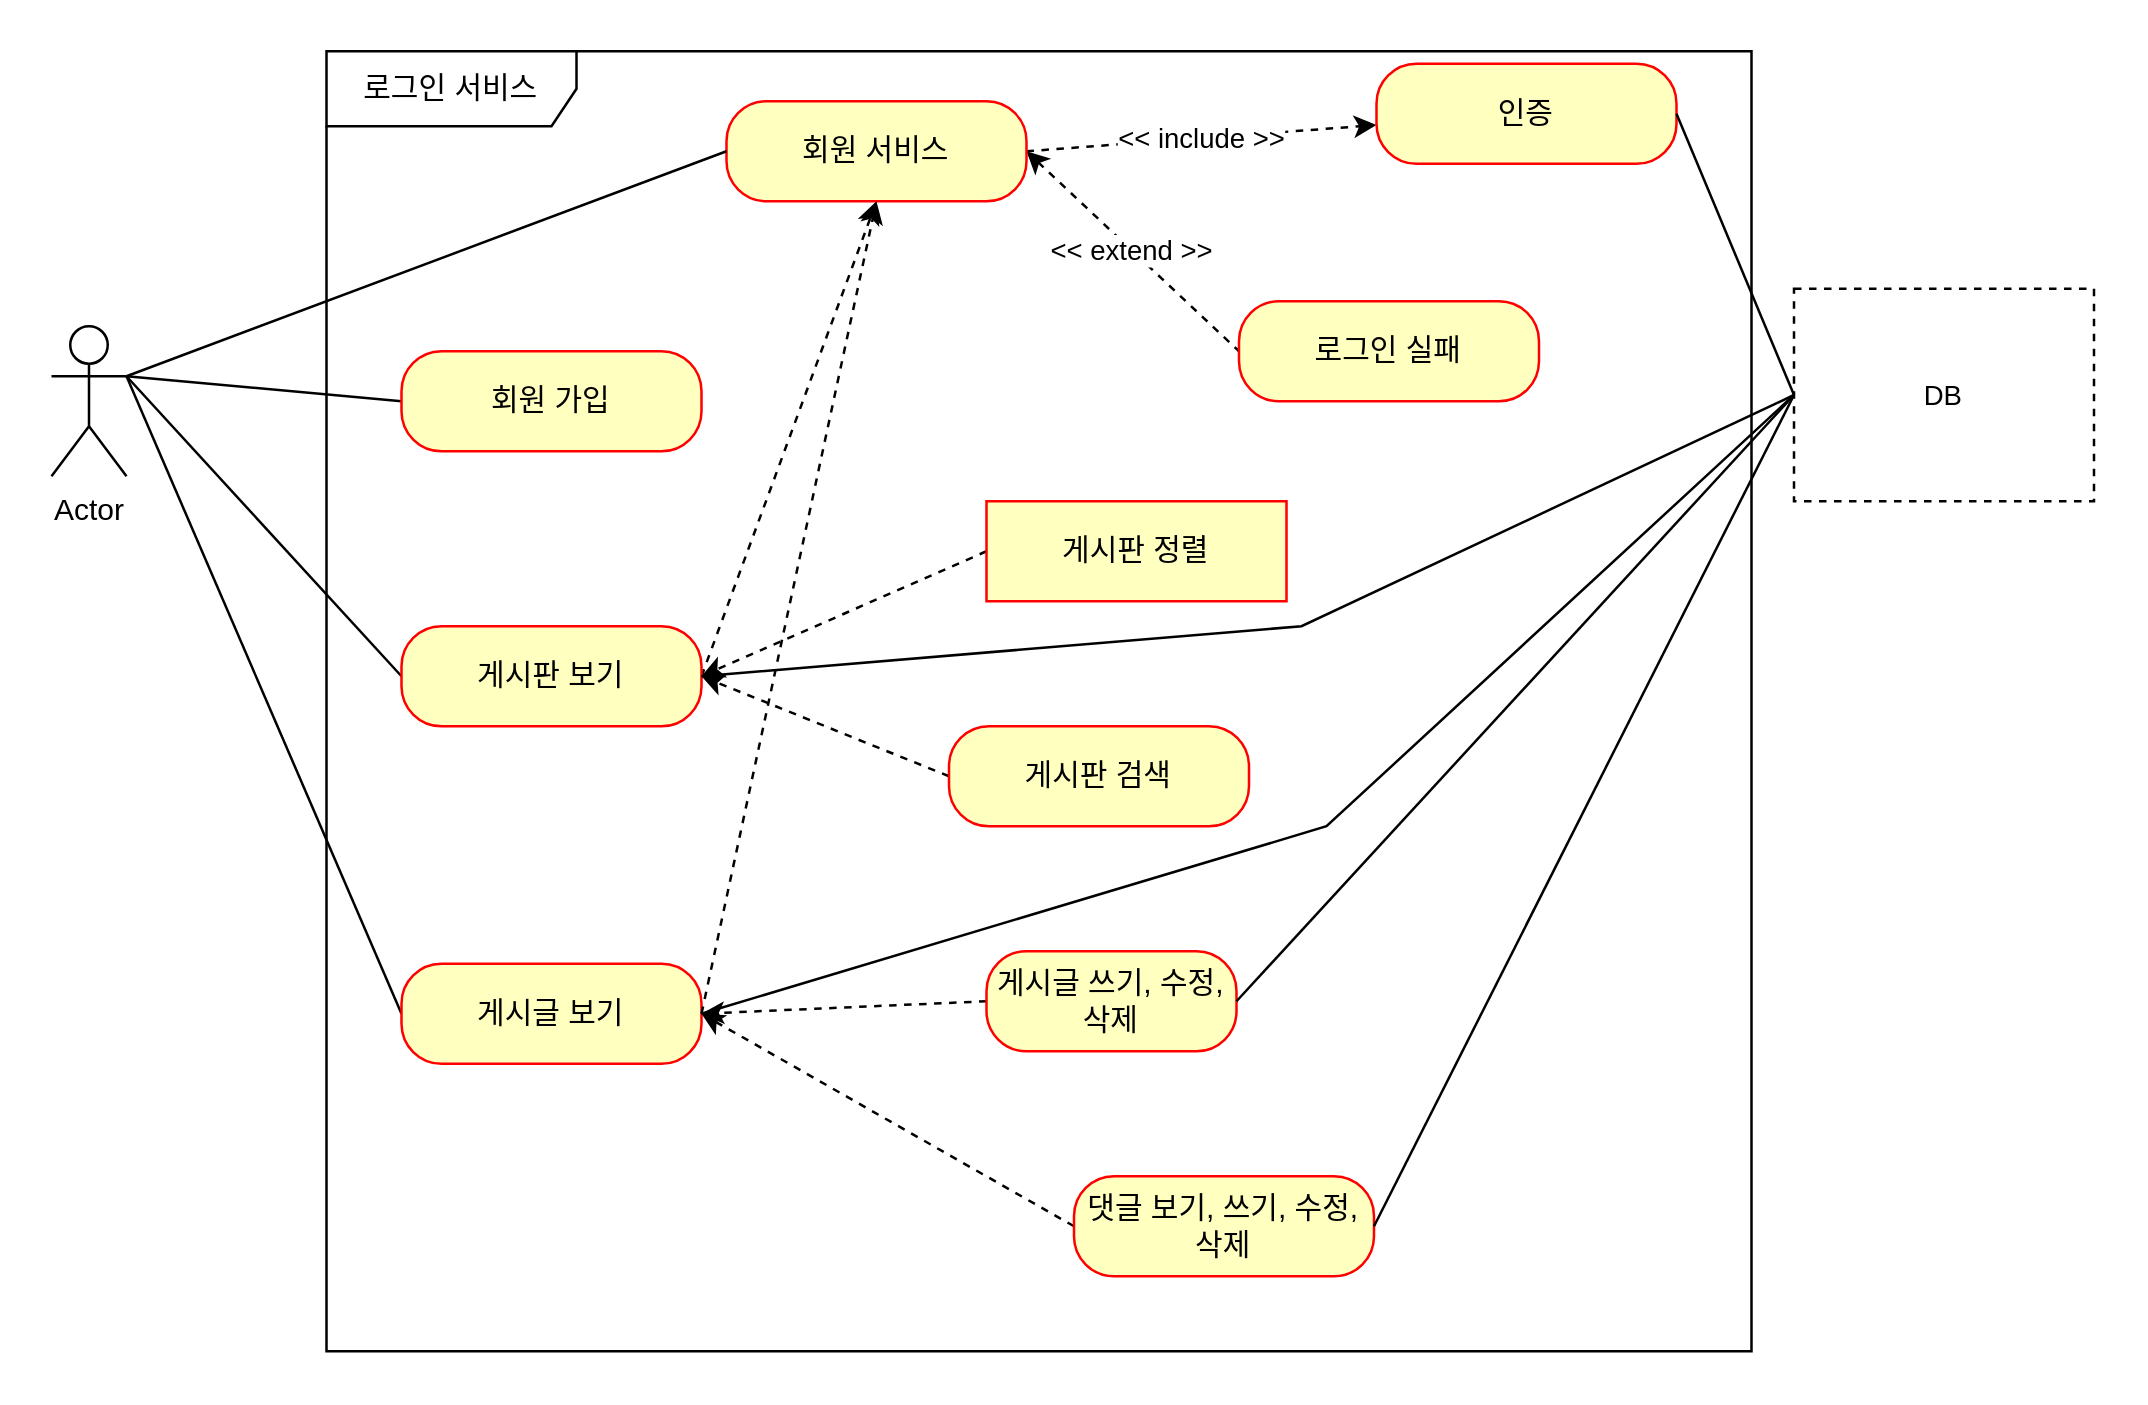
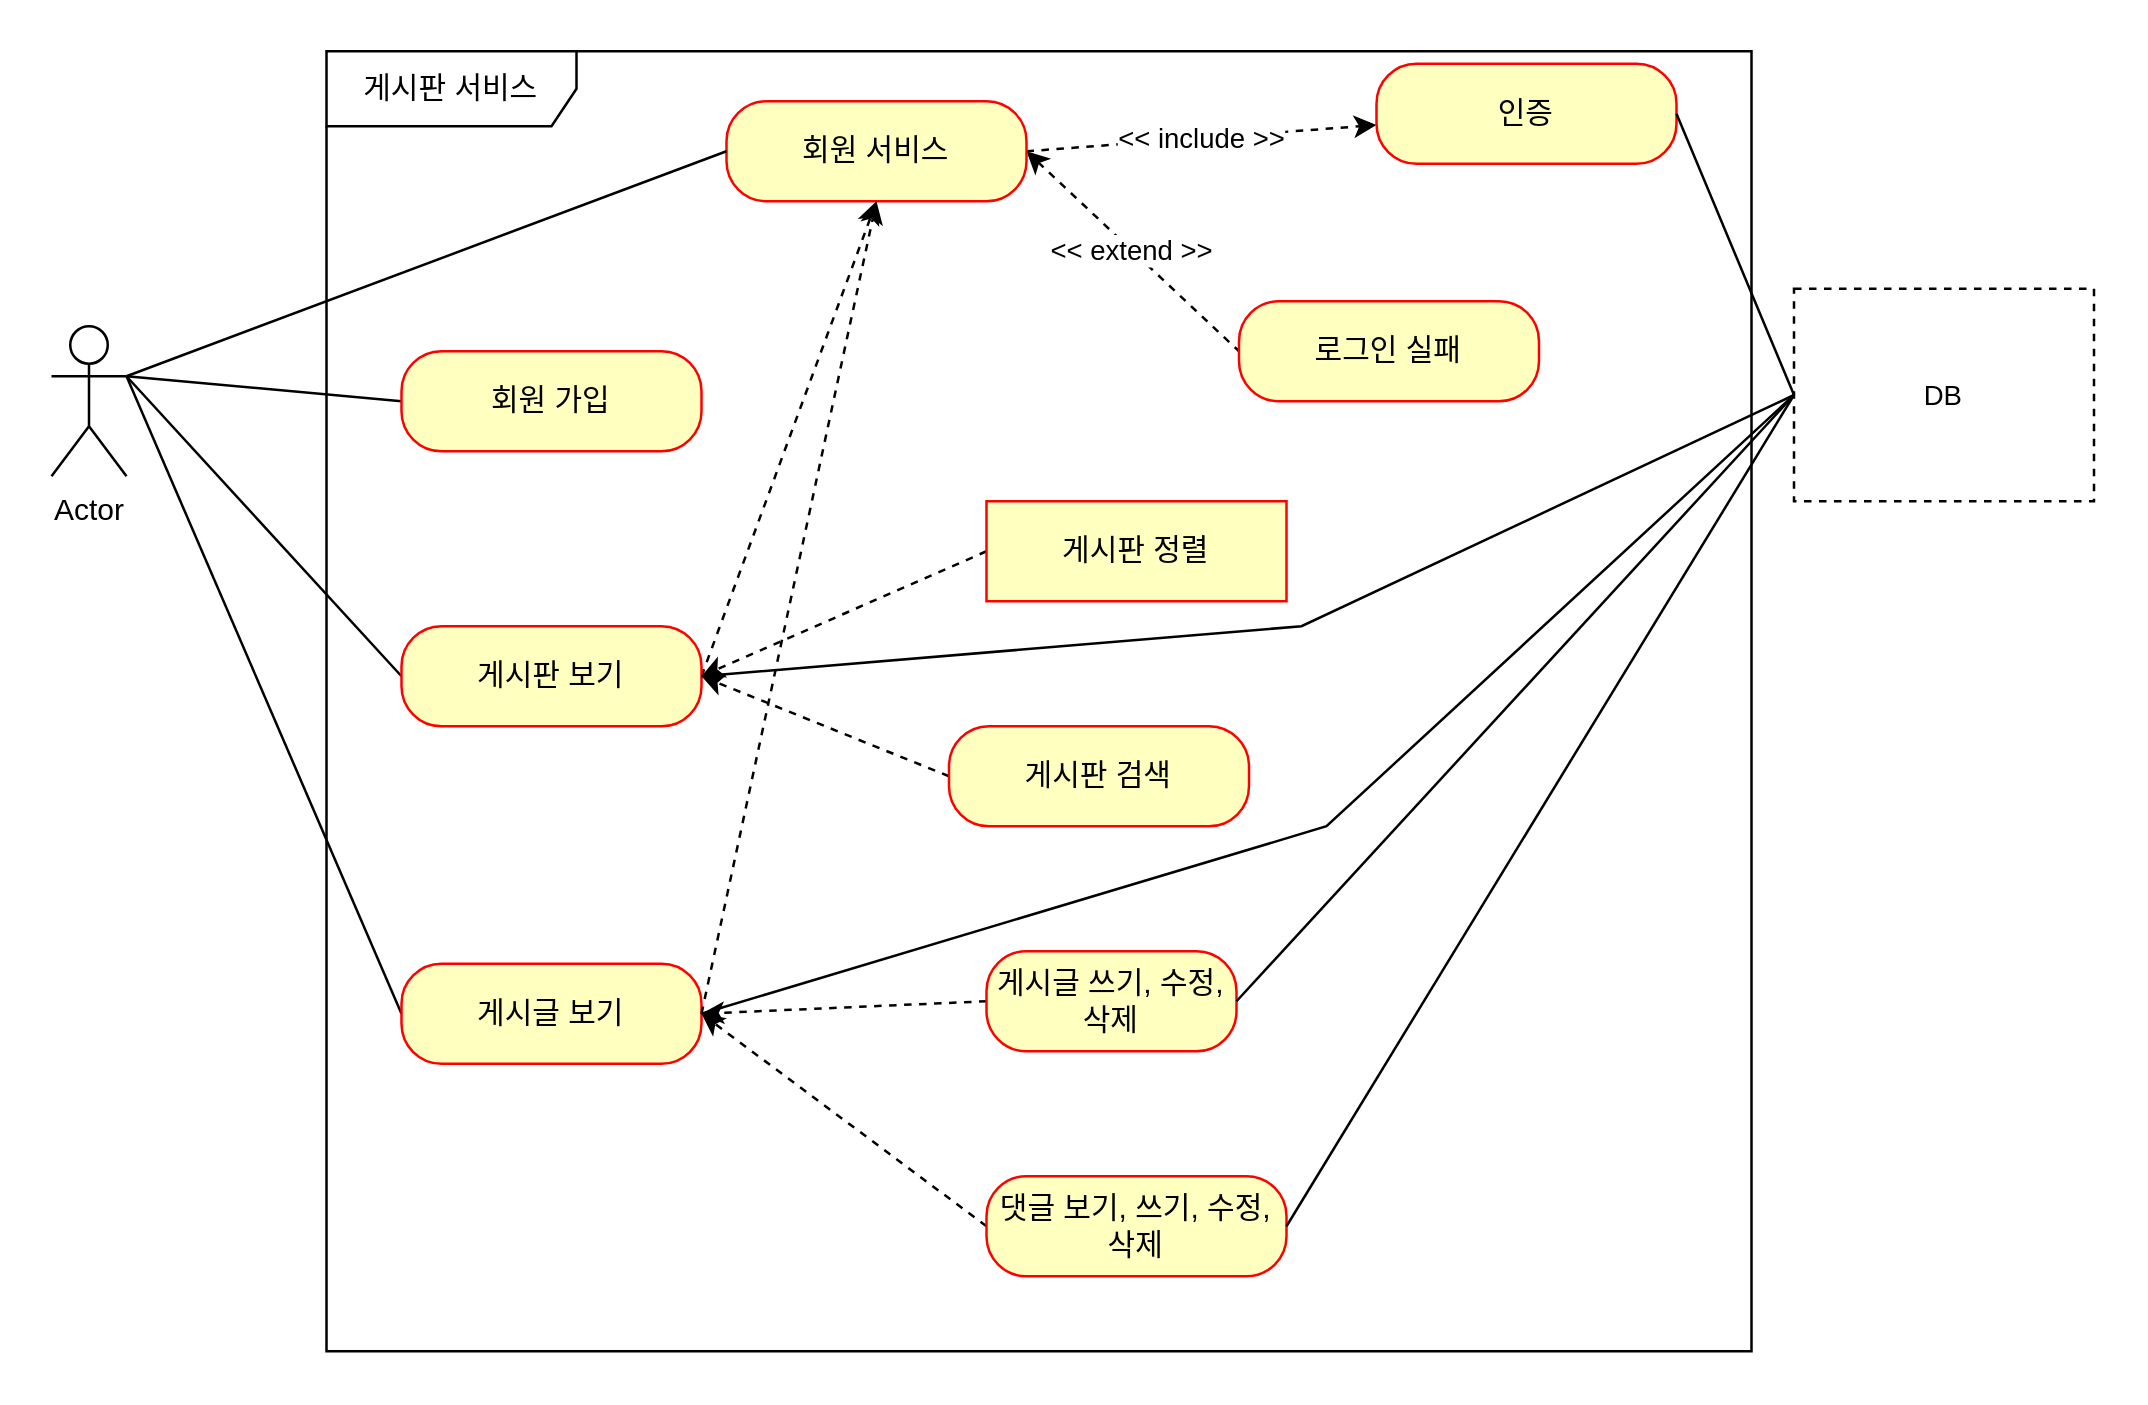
(451, 89) -> (451, 89)
(1224, 1226) -> (1136, 1226)
